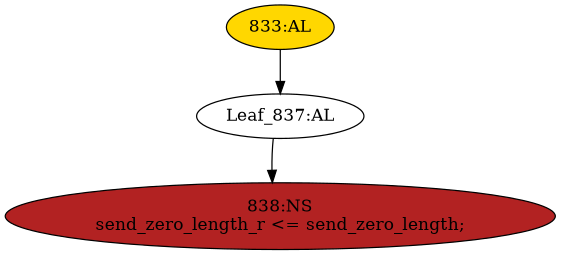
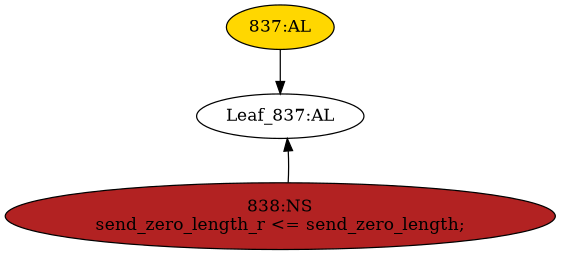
(280, 27) -> (280, 27)
(272, 154) -> (289, 167)
